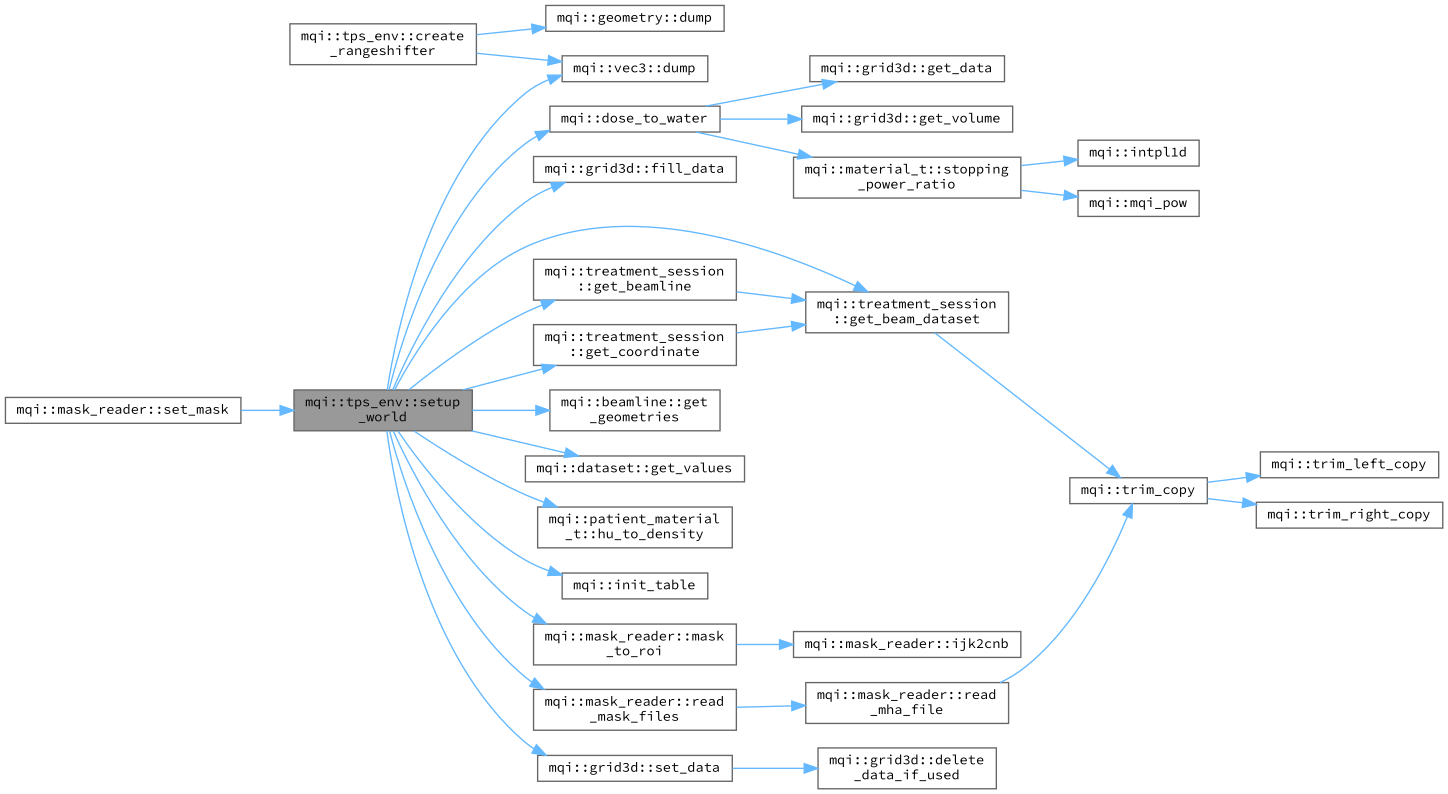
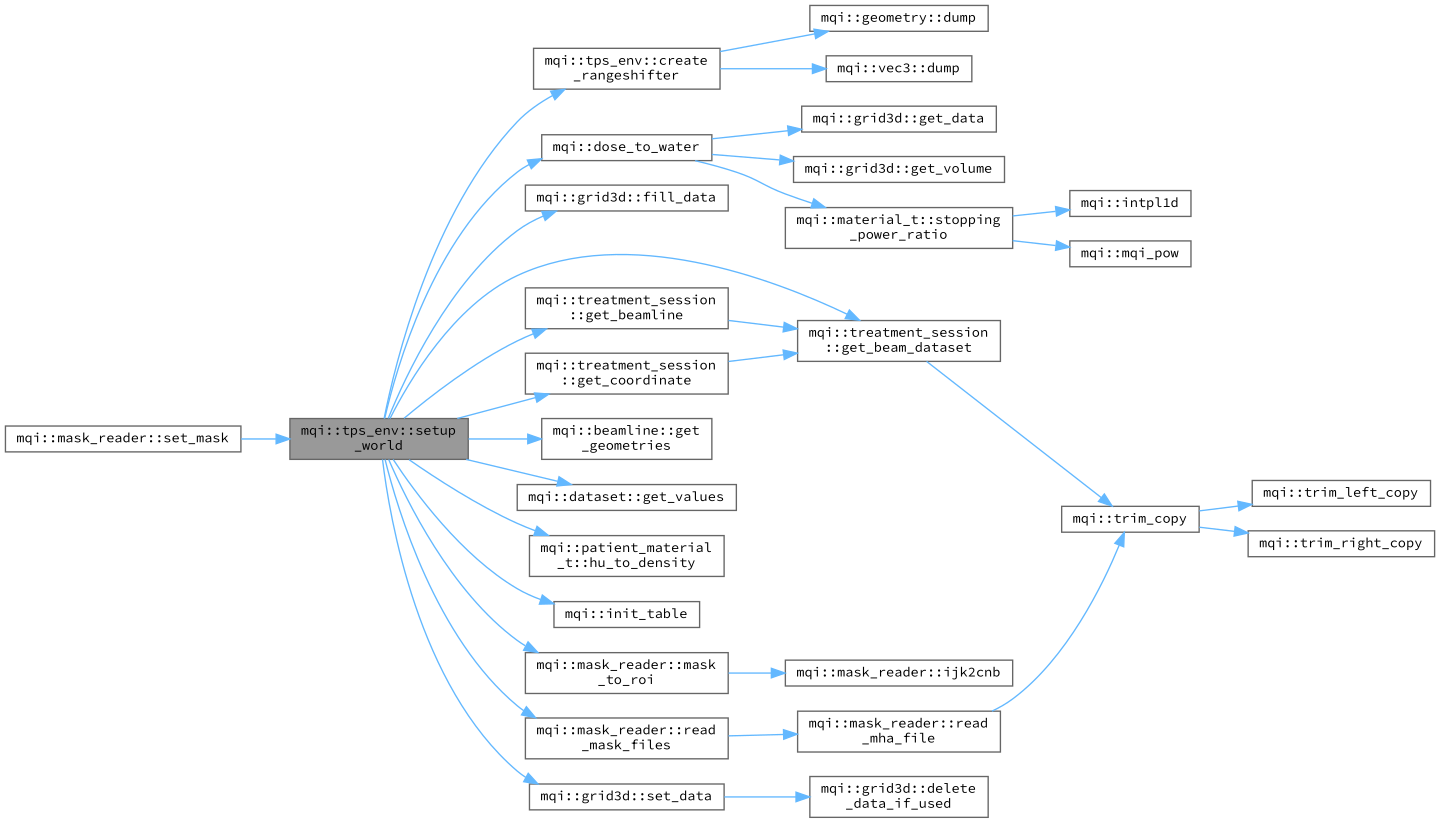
(437, 217) -> (440, 241)
